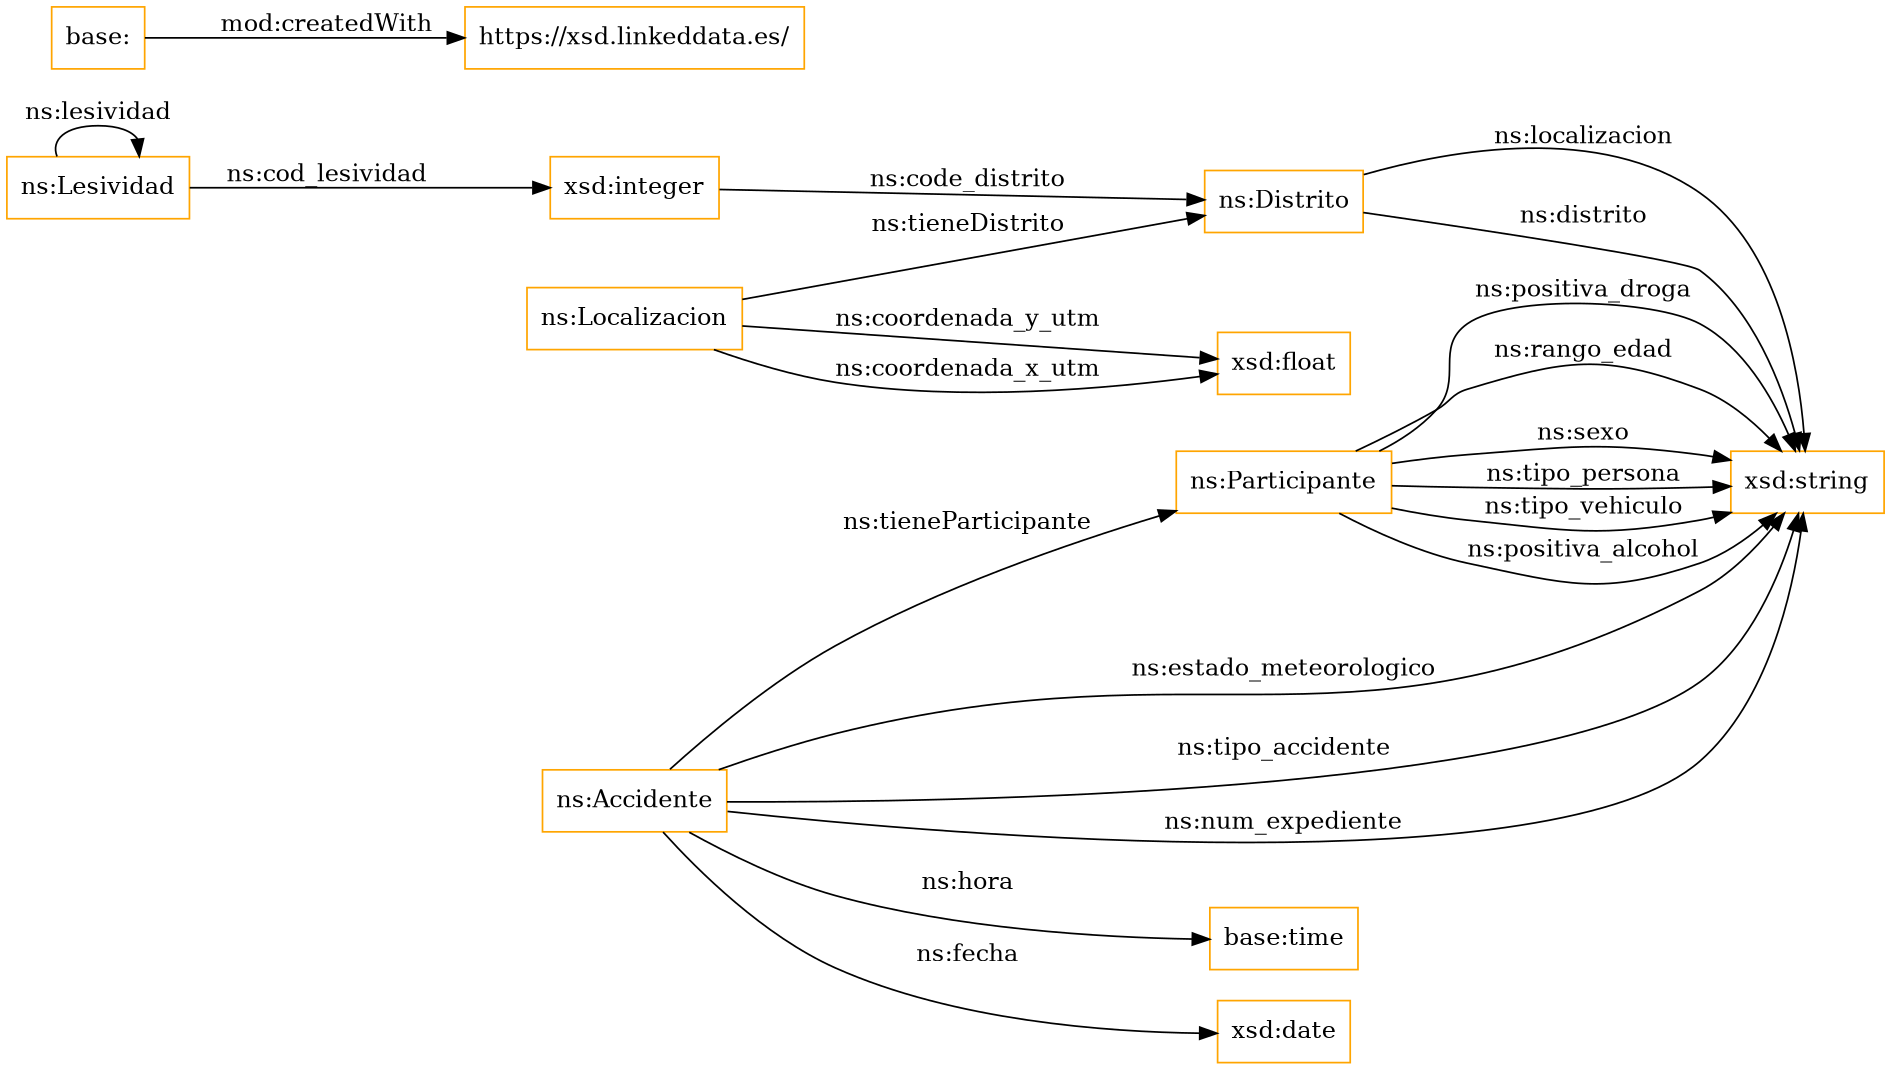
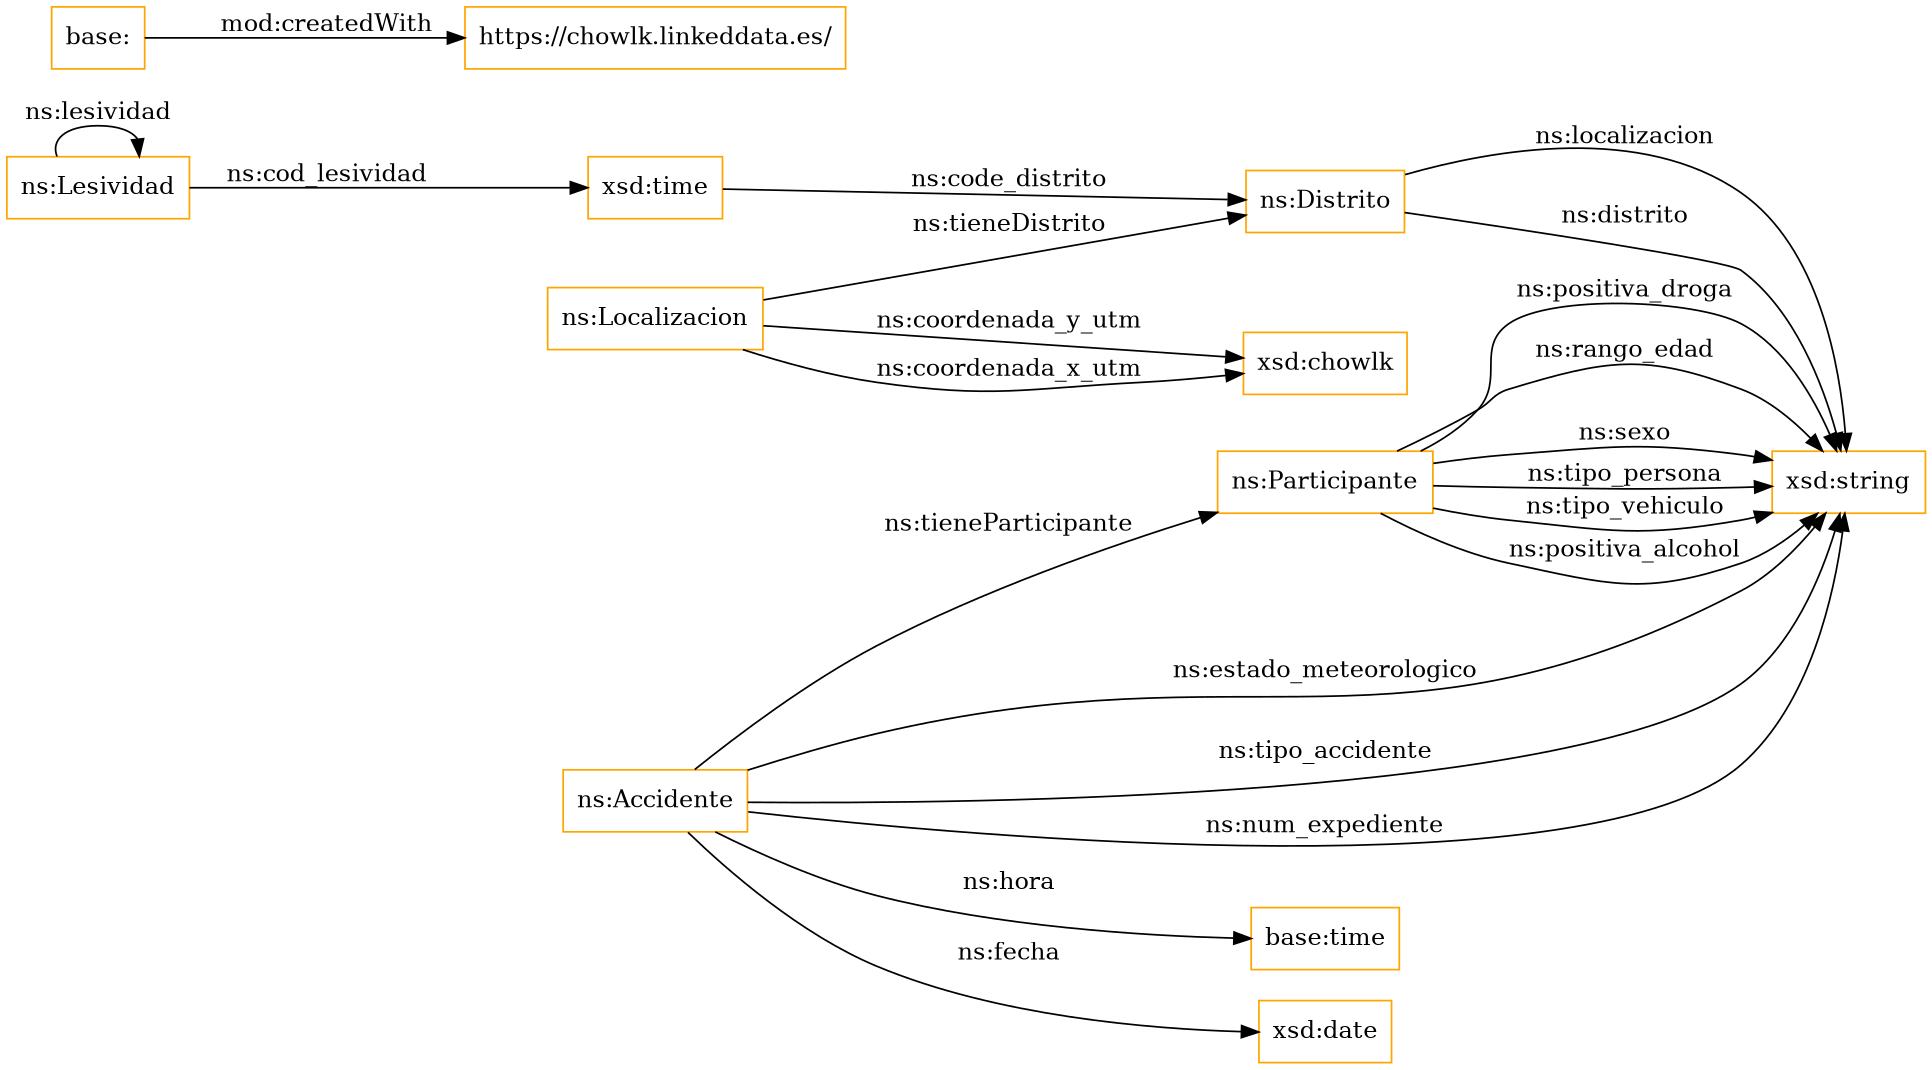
(635, 38) -> (655, 38)
(635, 188) -> (655, 188)
(1284, 363) -> (1325, 363)
